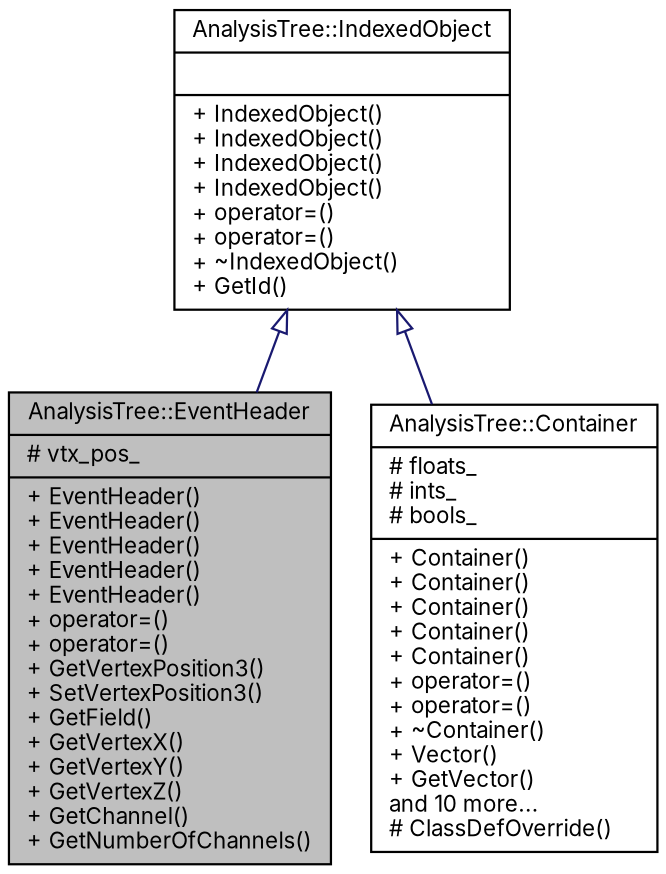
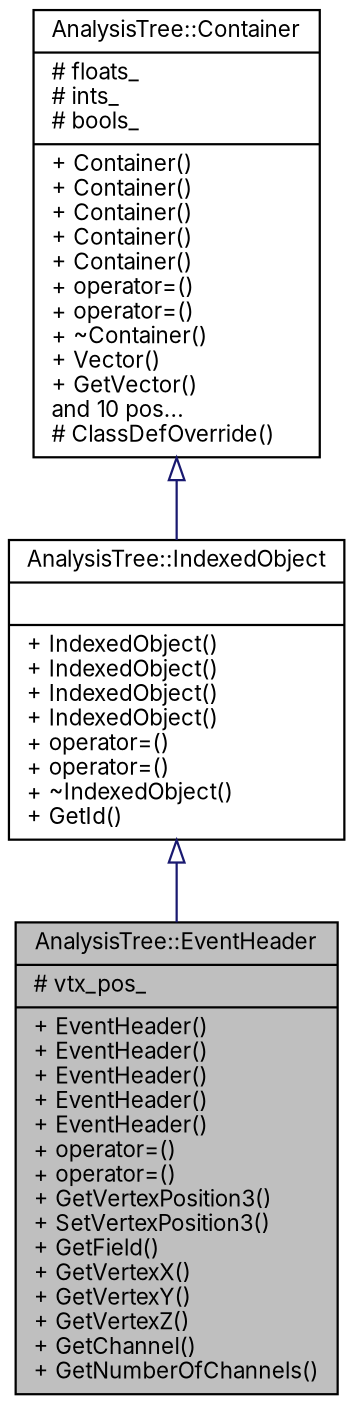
(418, 368) -> (177, 510)
(464, 805) -> (119, 410)
